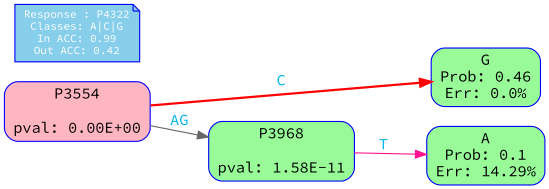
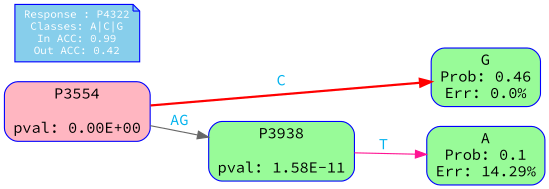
(282, 151) -> (282, 151)
